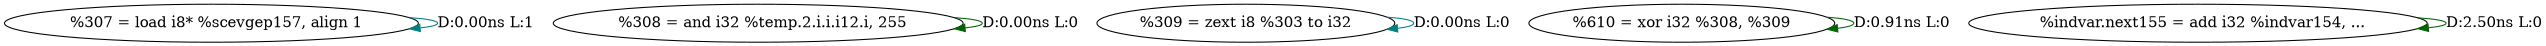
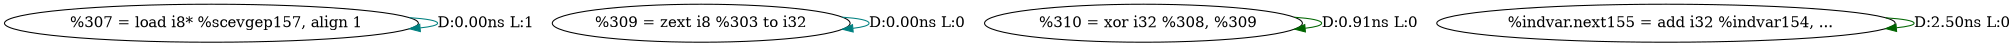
(758, 23) -> none
(1682, 23) -> (1143, 23)
